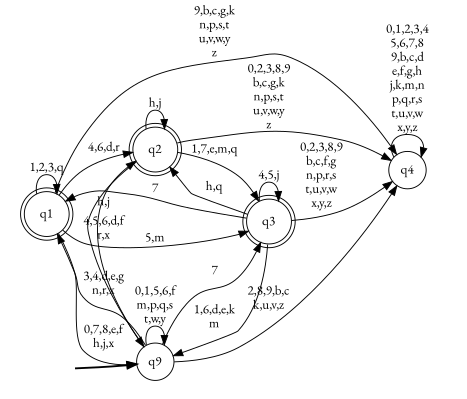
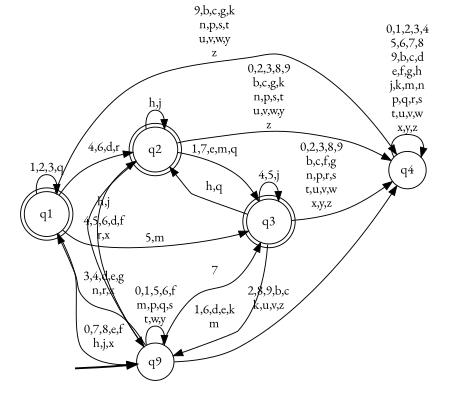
(160, 201) -> none
